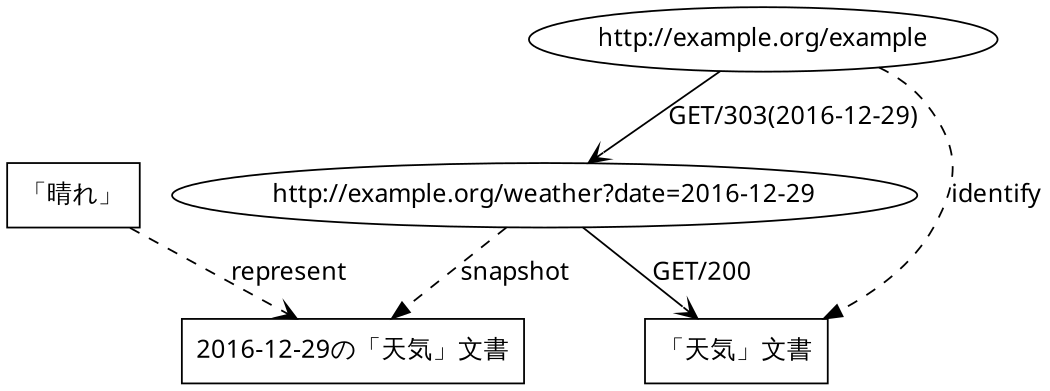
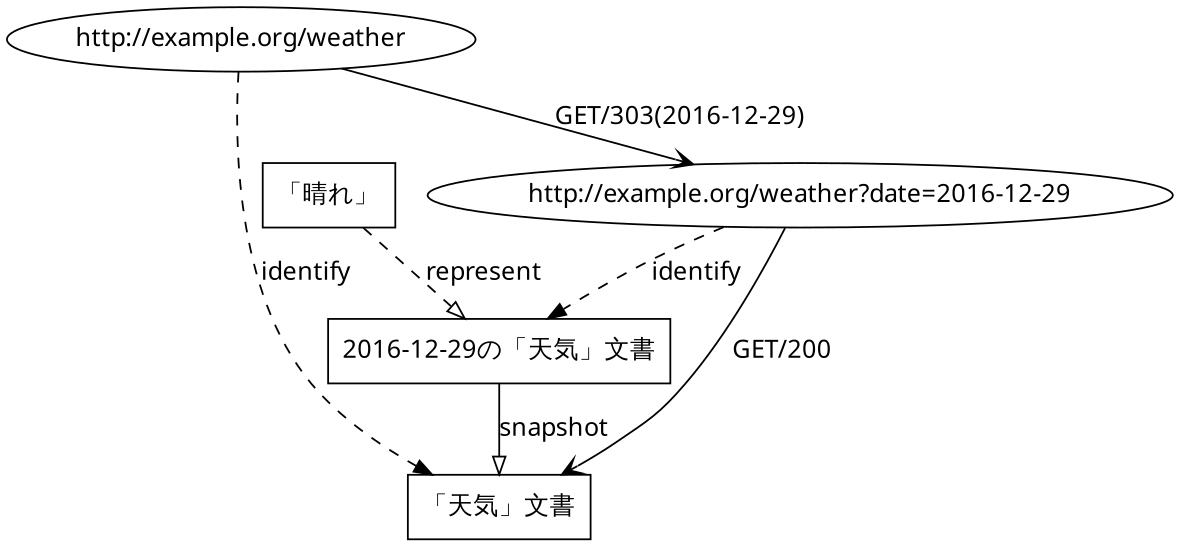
(763, 39) -> (241, 39)
(205, 269) -> (407, 267)
(515, 273) -> (697, 273)
none -> (499, 420)
